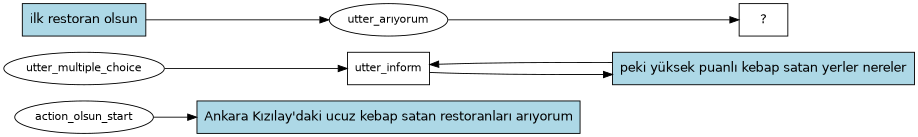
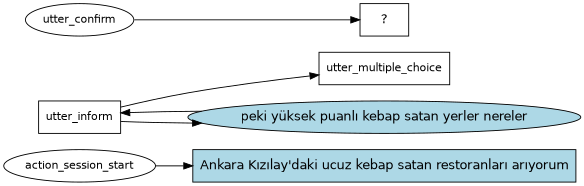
(84, 20) -> none
(389, 20) -> (80, 20)
(84, 69) -> (384, 69)
(252, 69) -> (215, 88)
(763, 69) -> (384, 117)
(84, 117) -> (80, 166)
